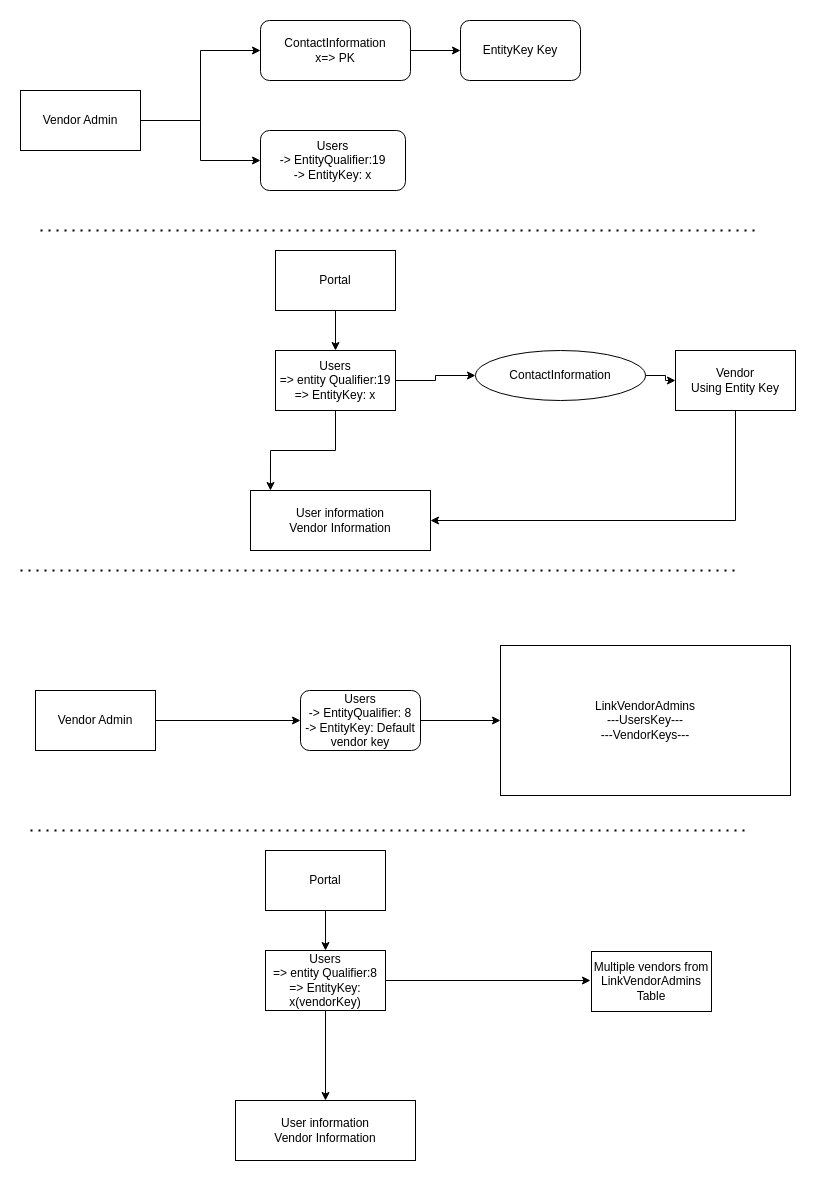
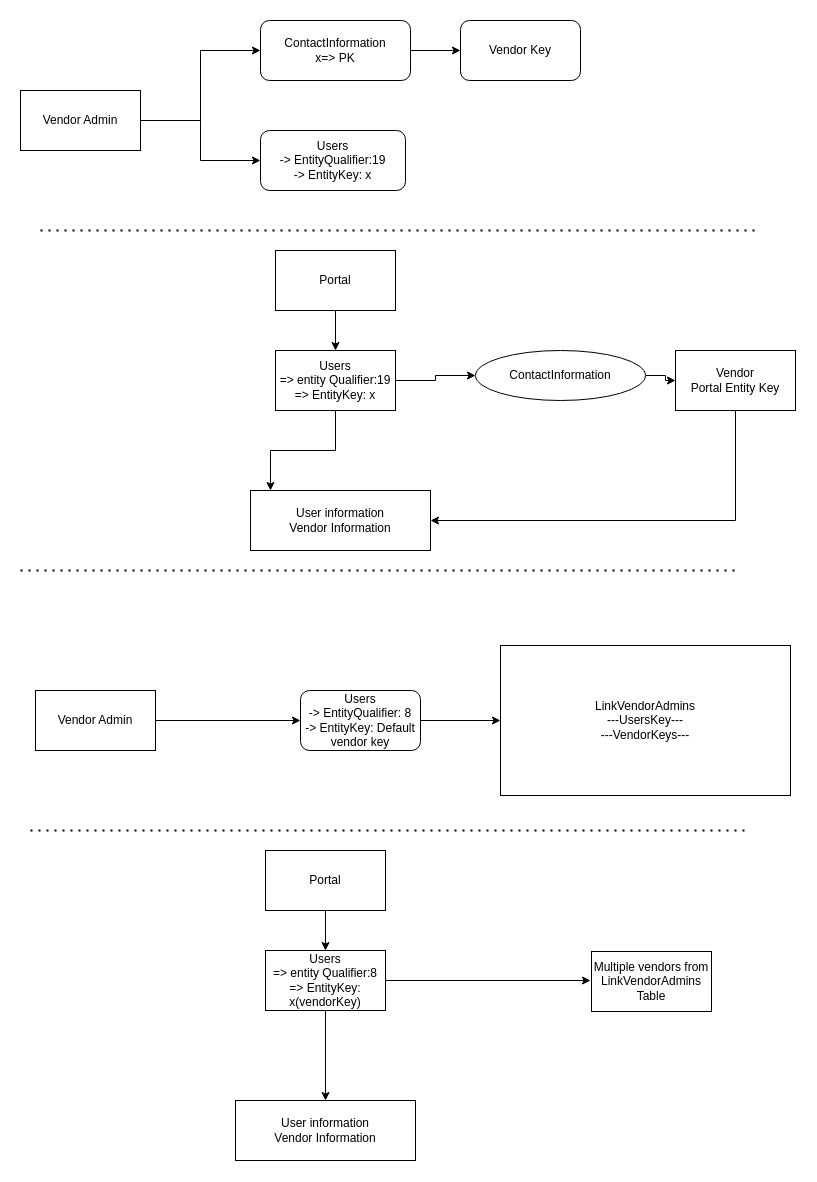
(521, 51) -> (521, 51)
(736, 381) -> (736, 381)
